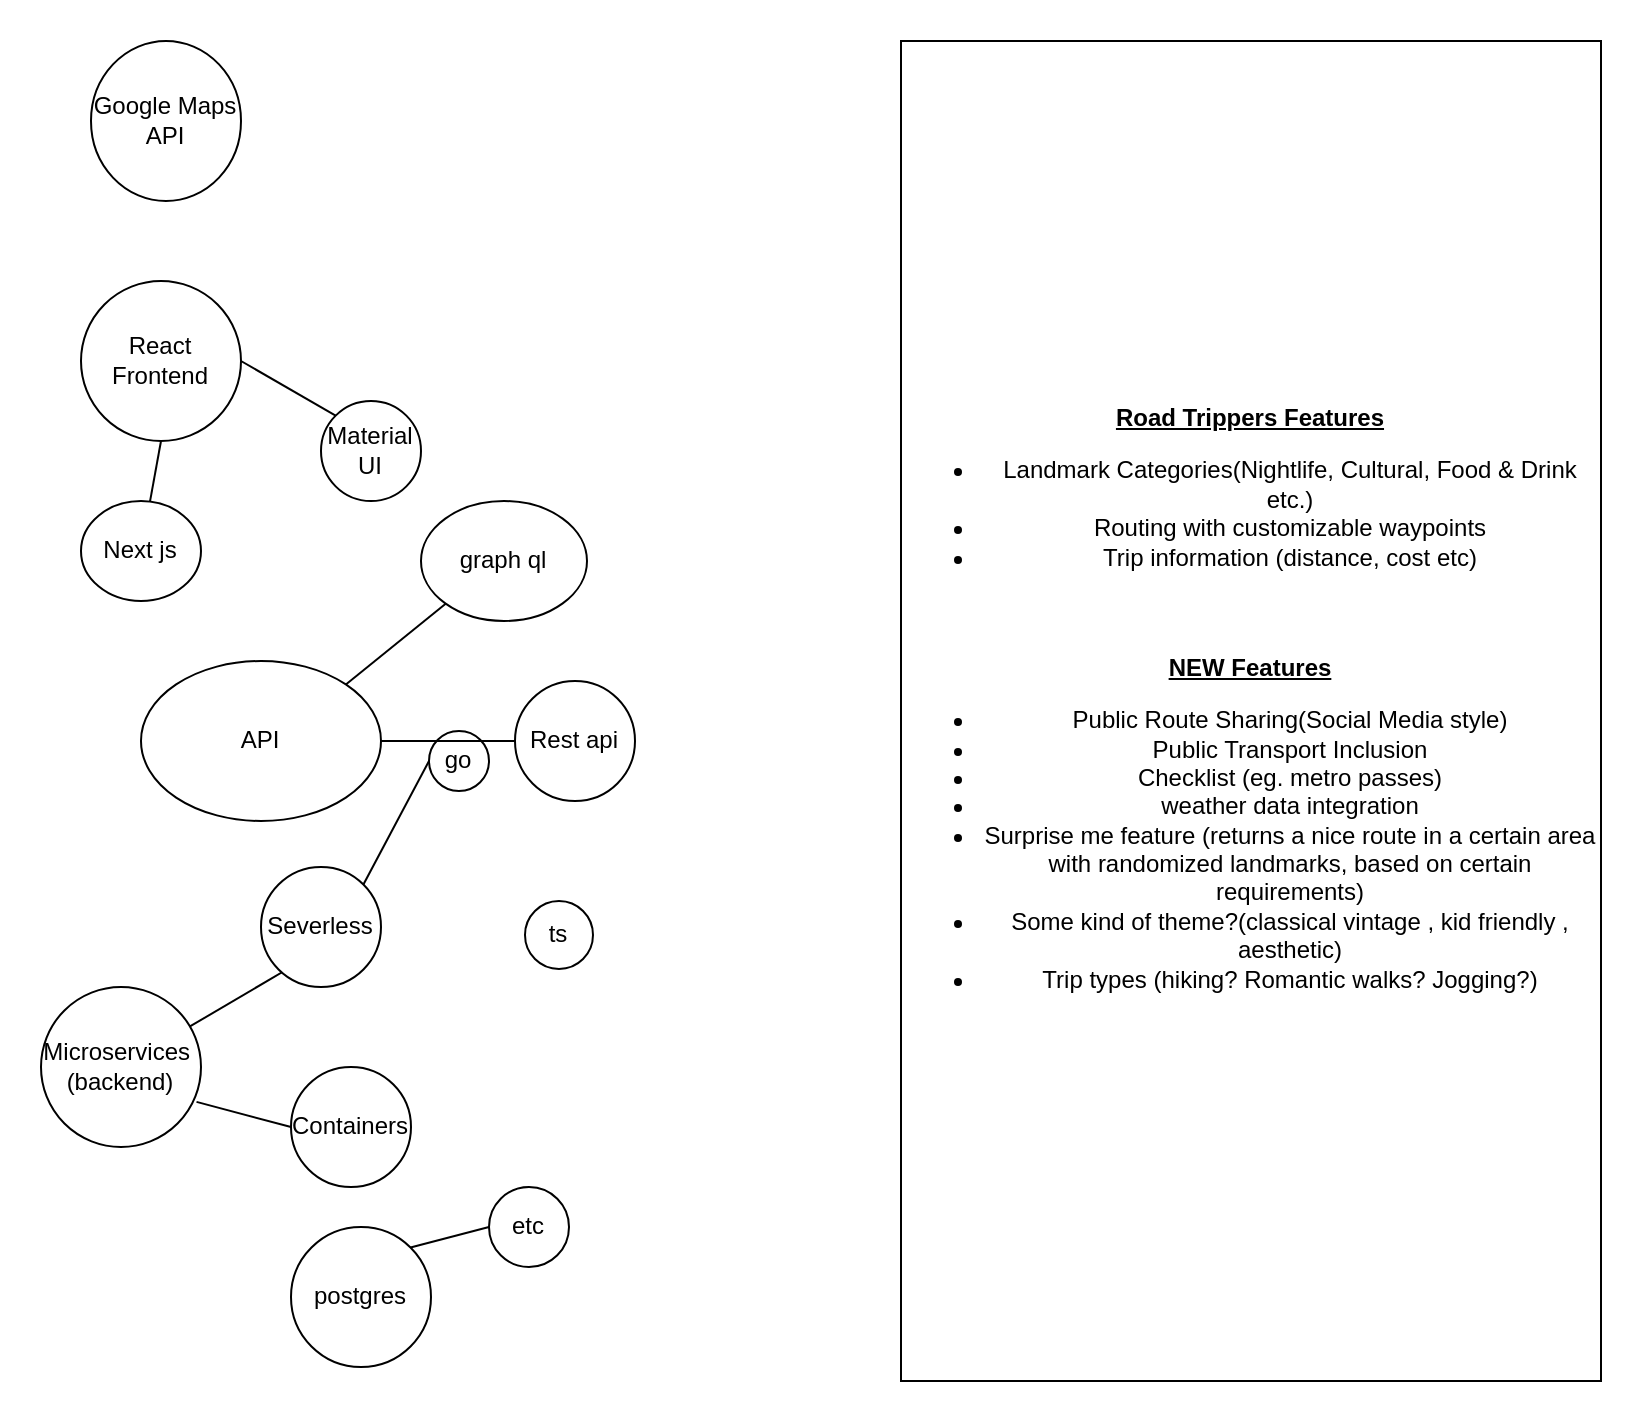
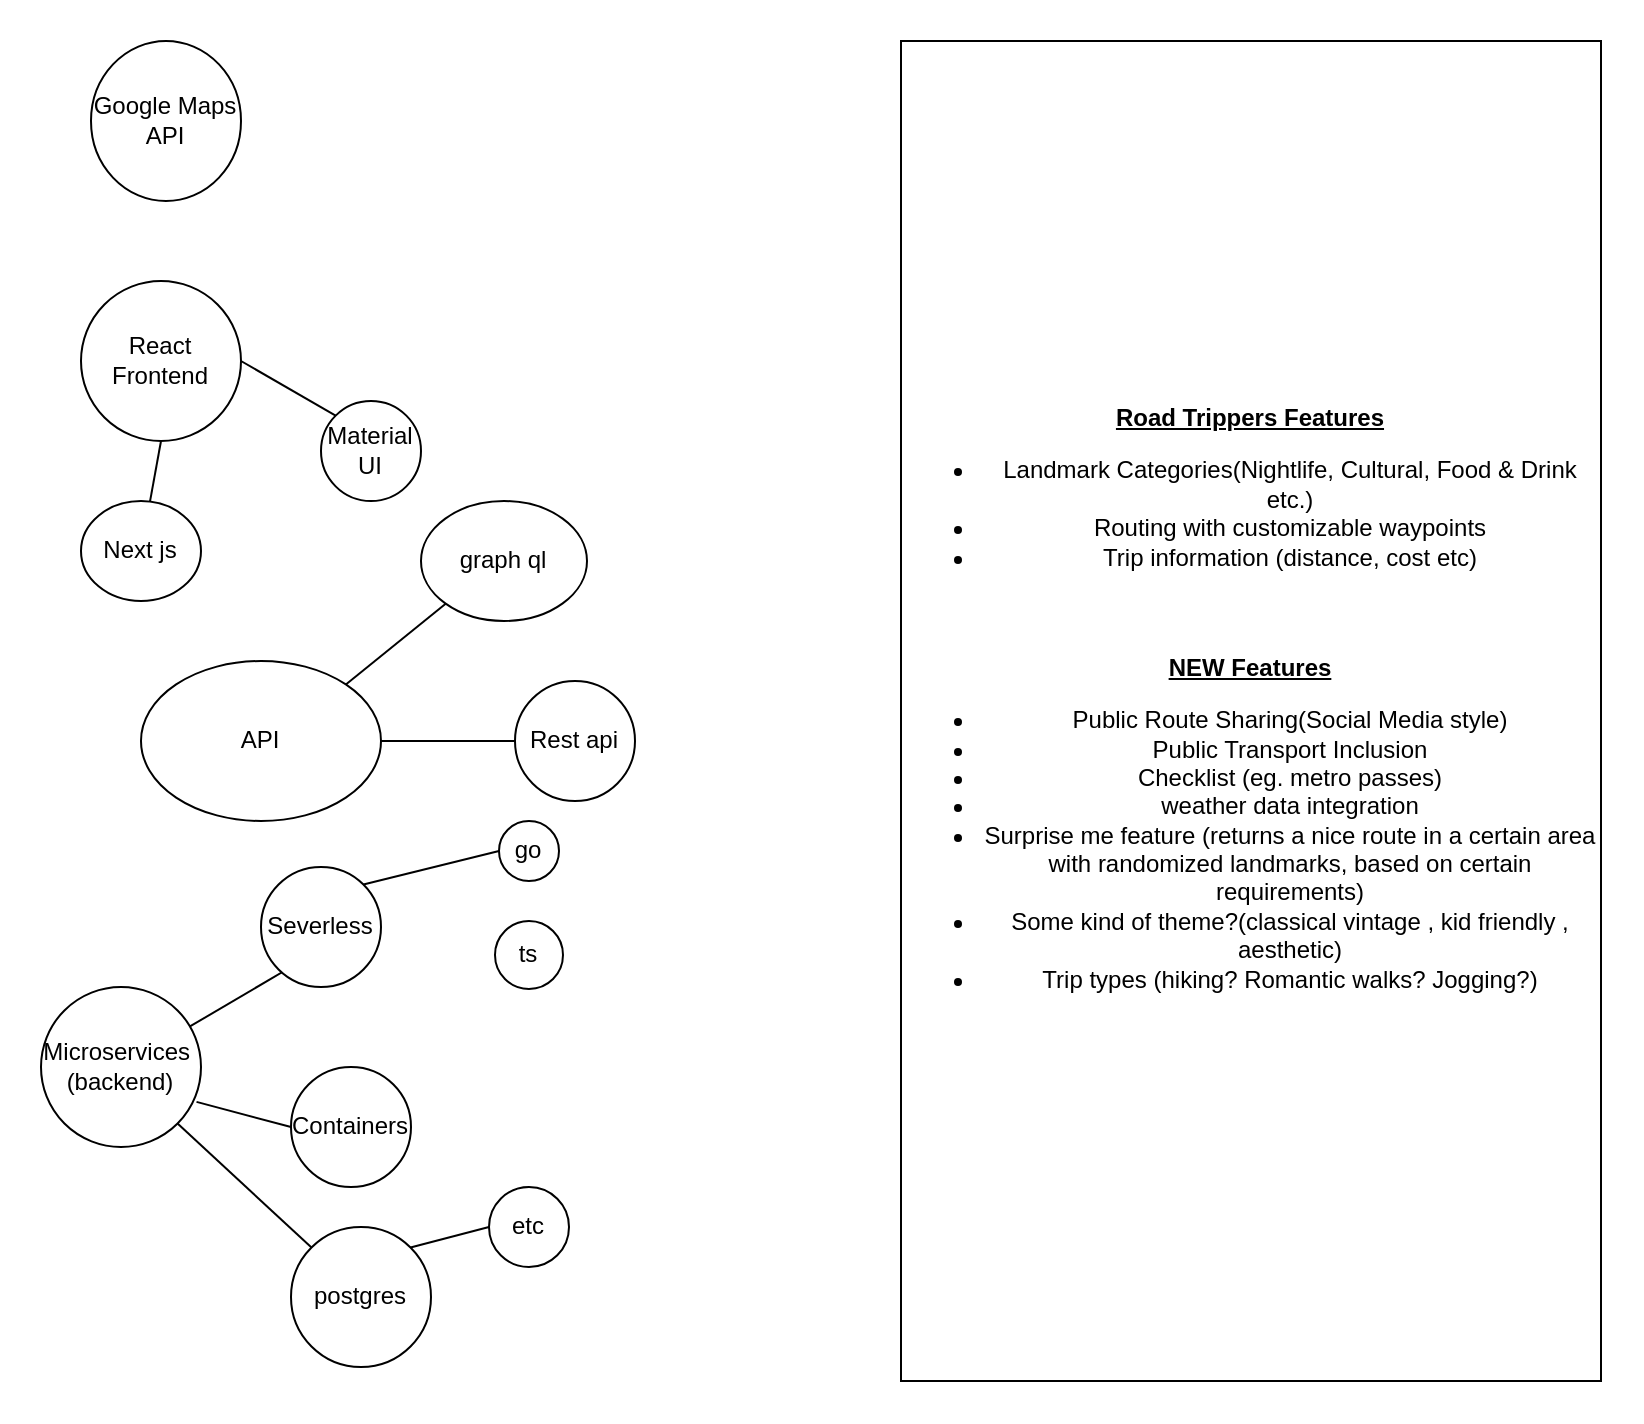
(459, 761) -> (529, 851)
(559, 935) -> (529, 955)
none -> (245, 1186)
